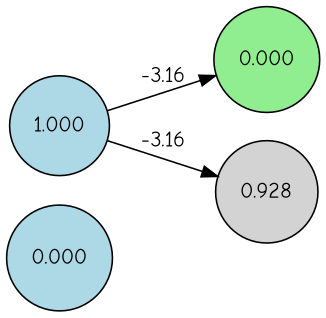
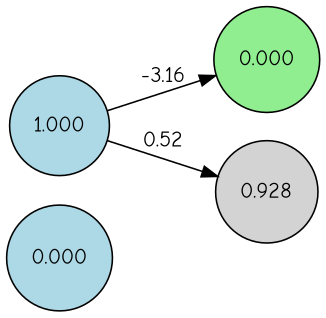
(163, 141) -> (163, 141)
